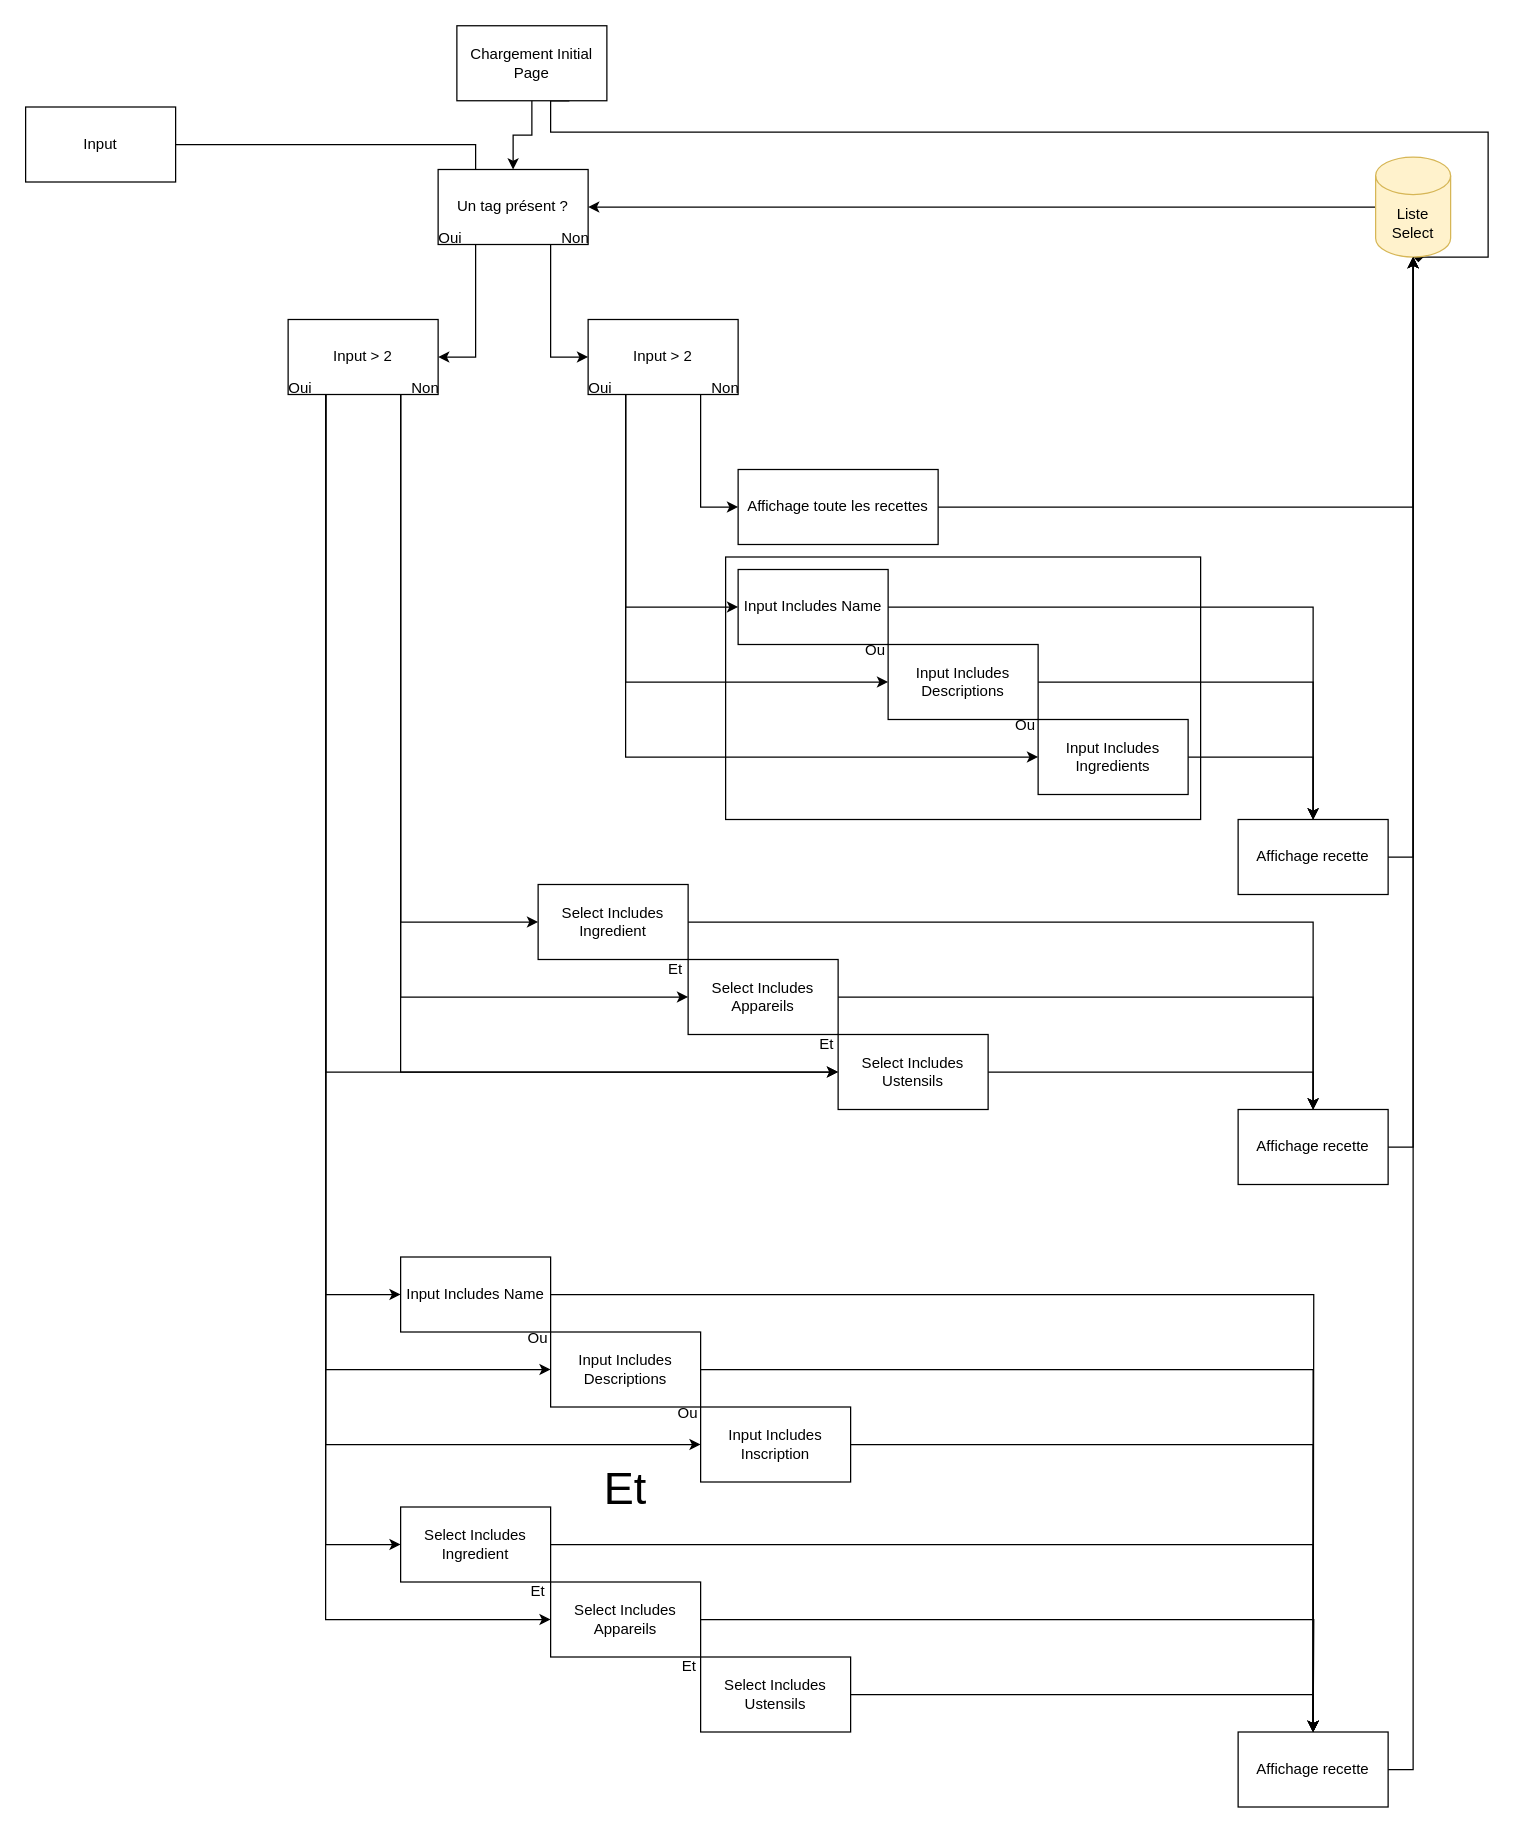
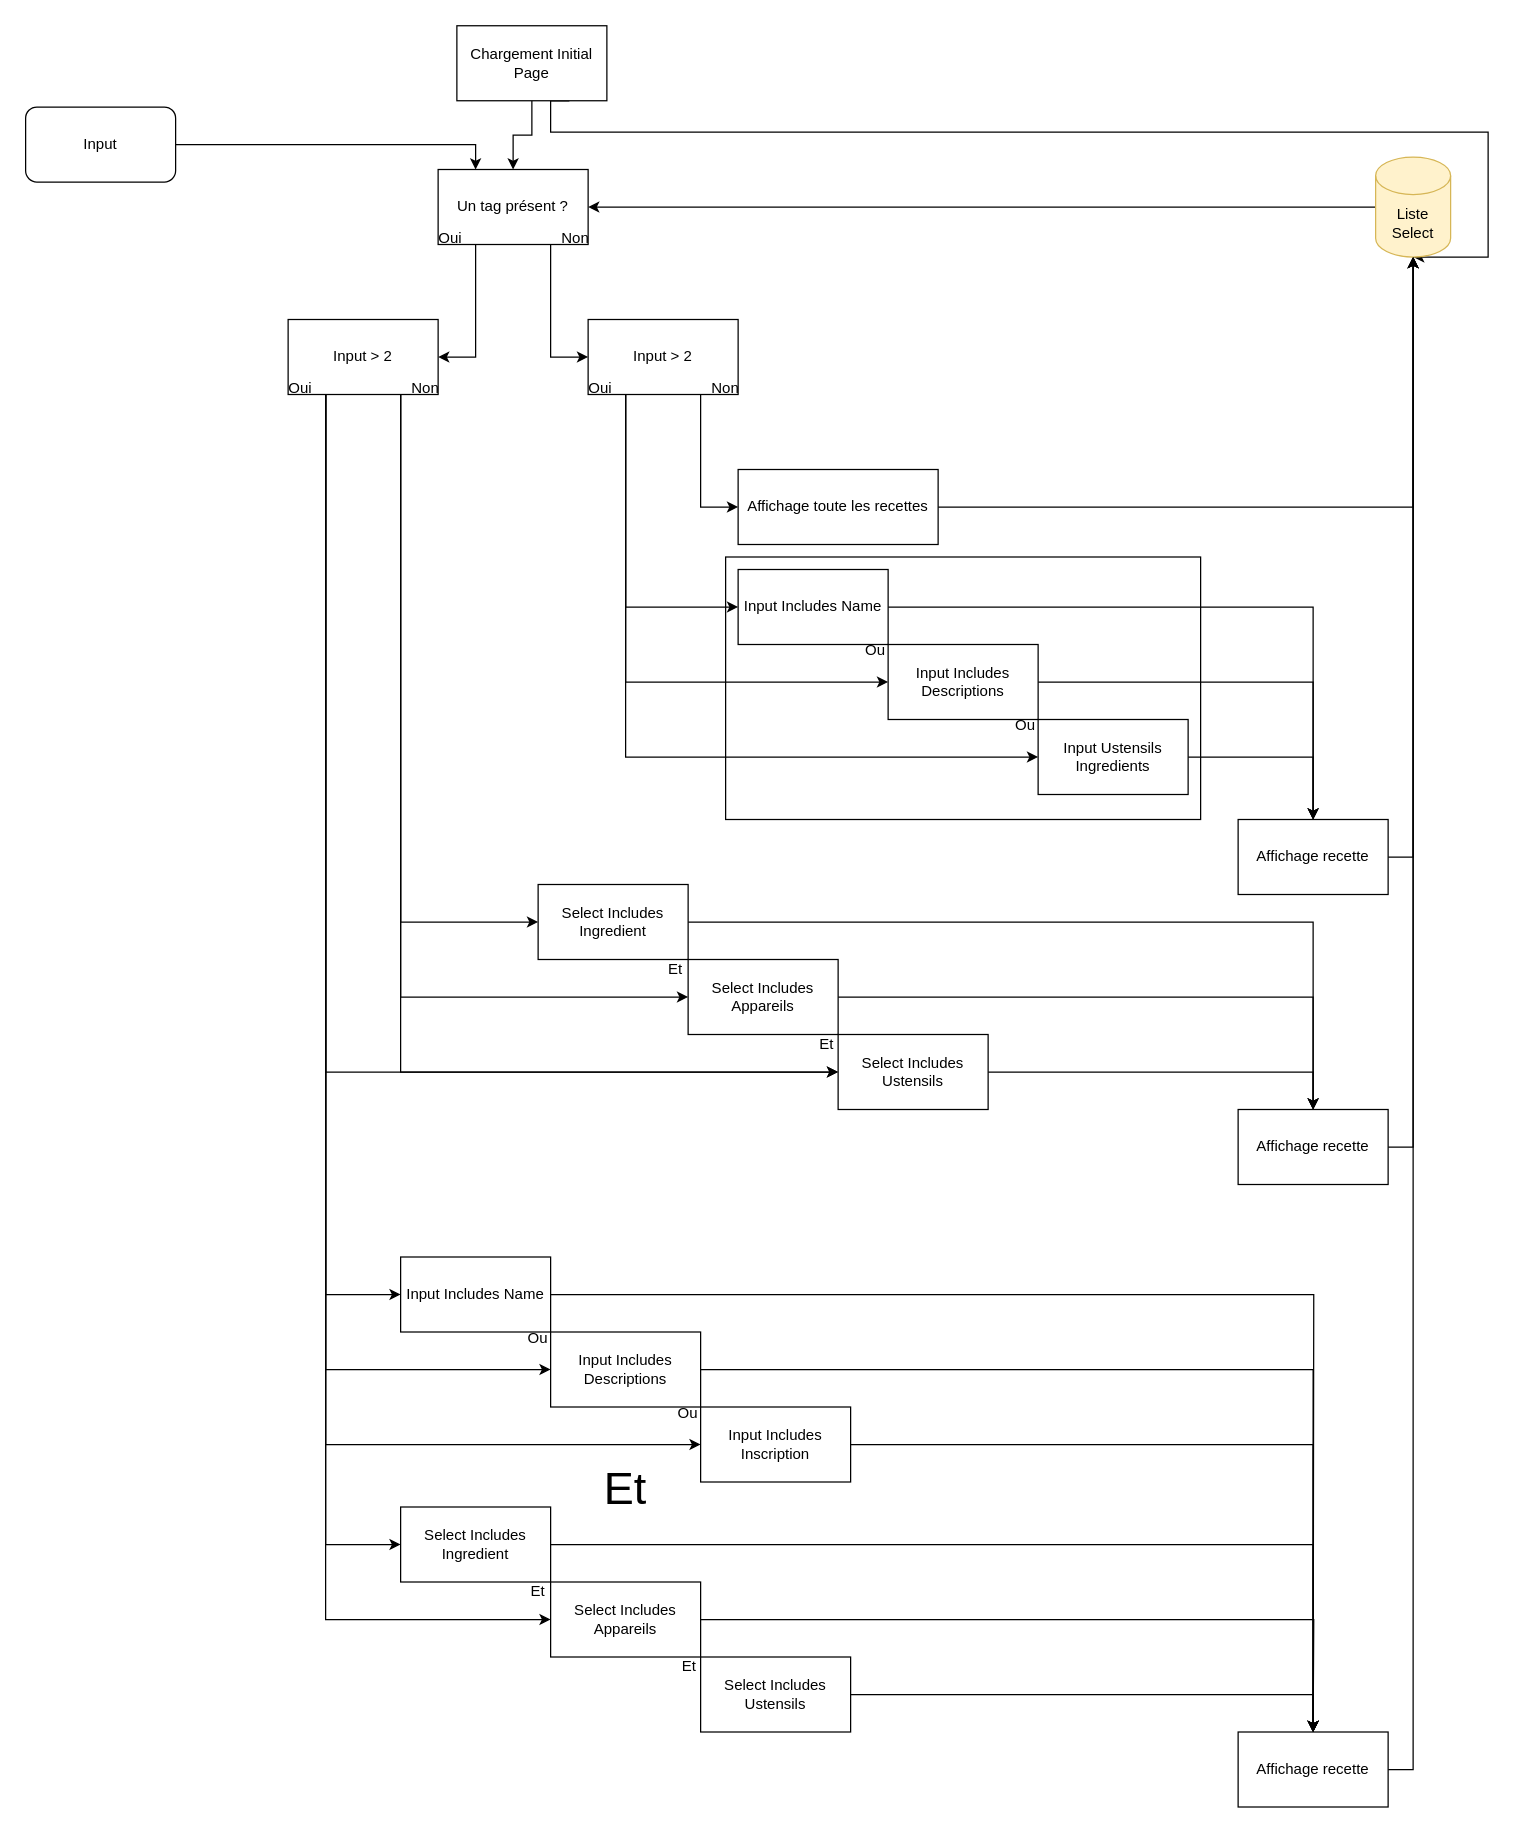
(101, 144) -> (101, 144)
(476, 162) -> (476, 159)
(1424, 257) -> (1423, 257)
(1113, 757) -> (1113, 757)
